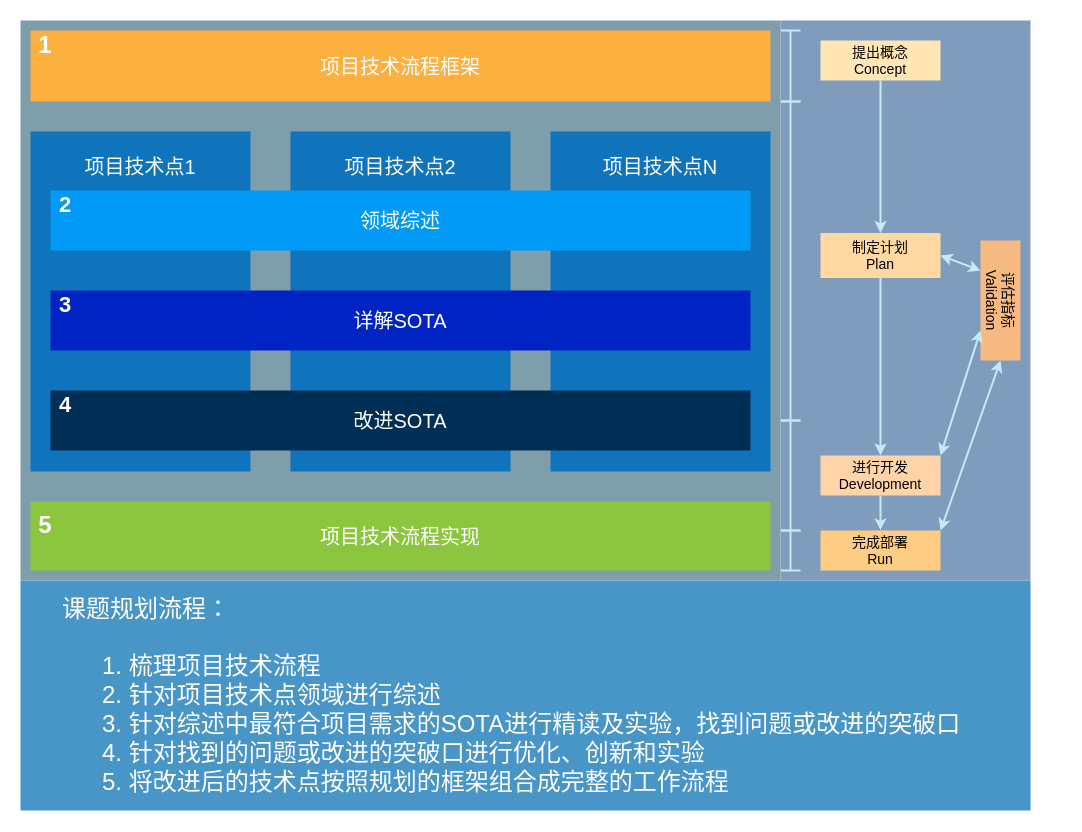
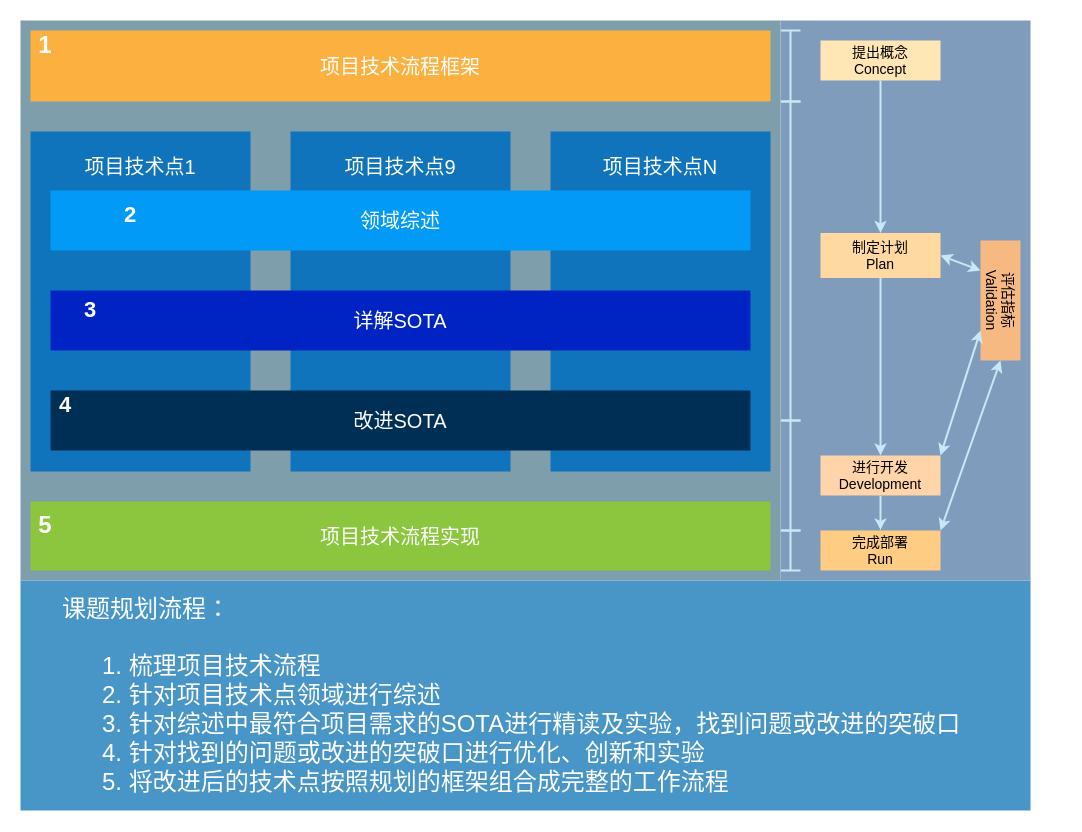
(401, 167) -> (401, 167)
(66, 206) -> (131, 216)
(66, 306) -> (91, 311)
